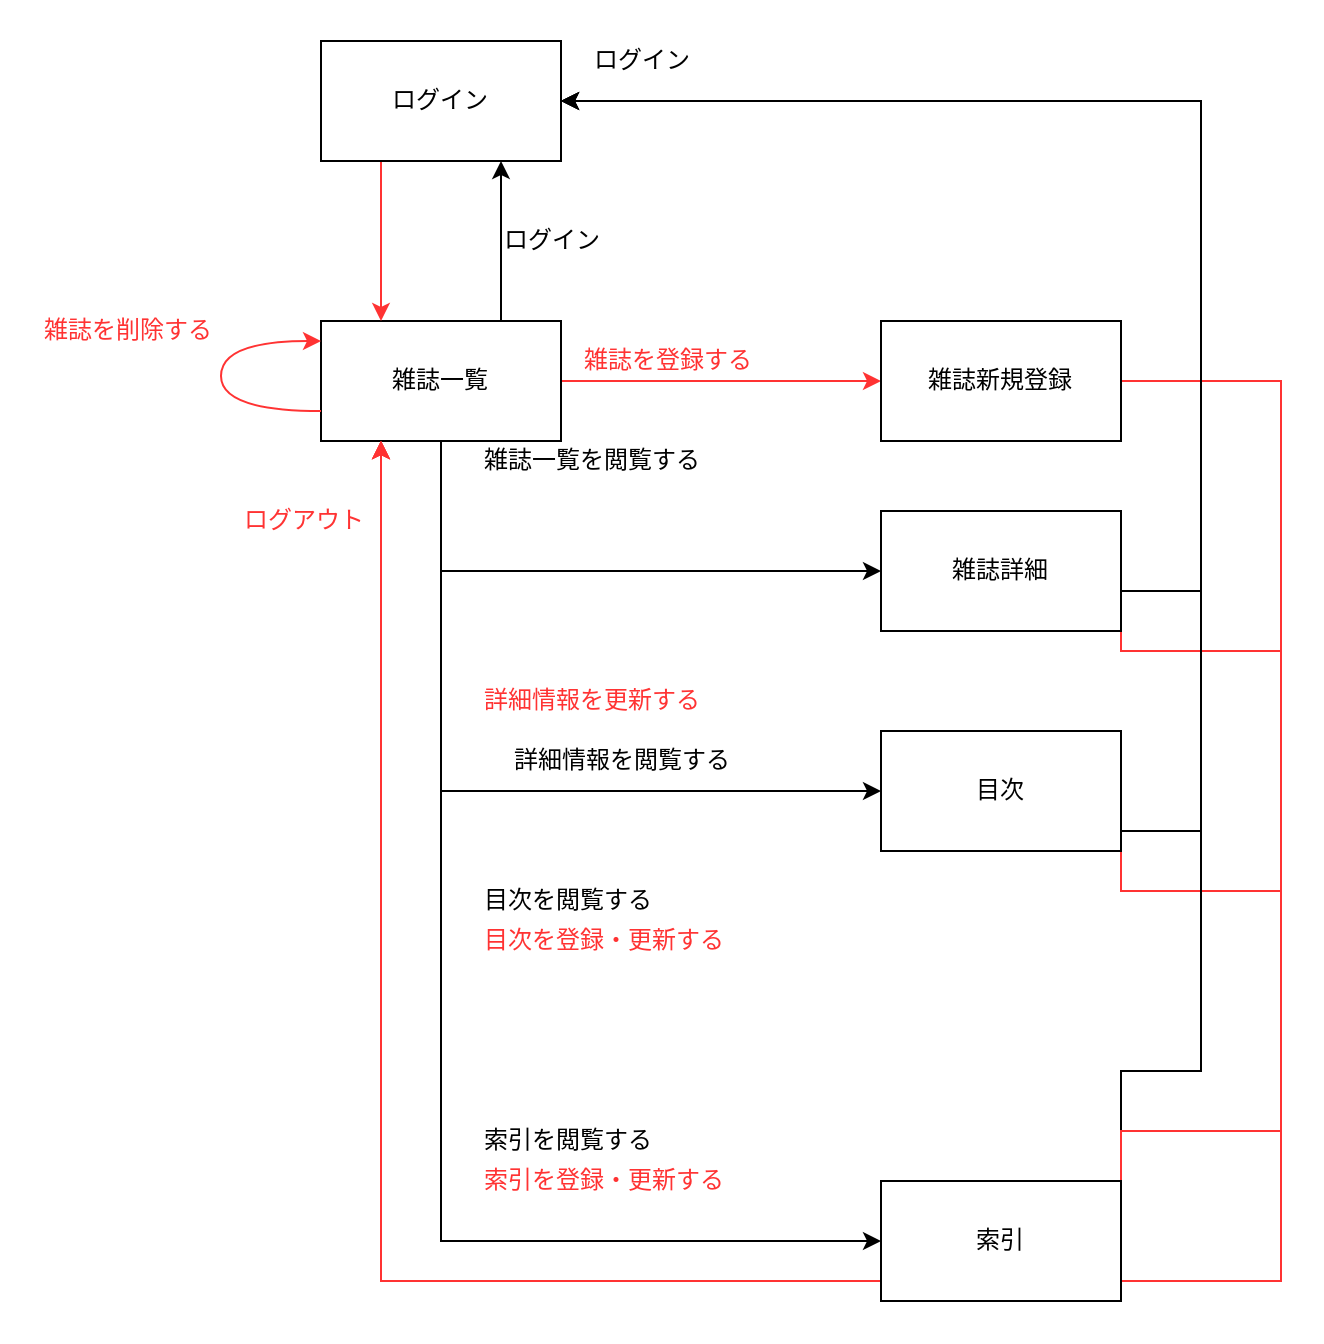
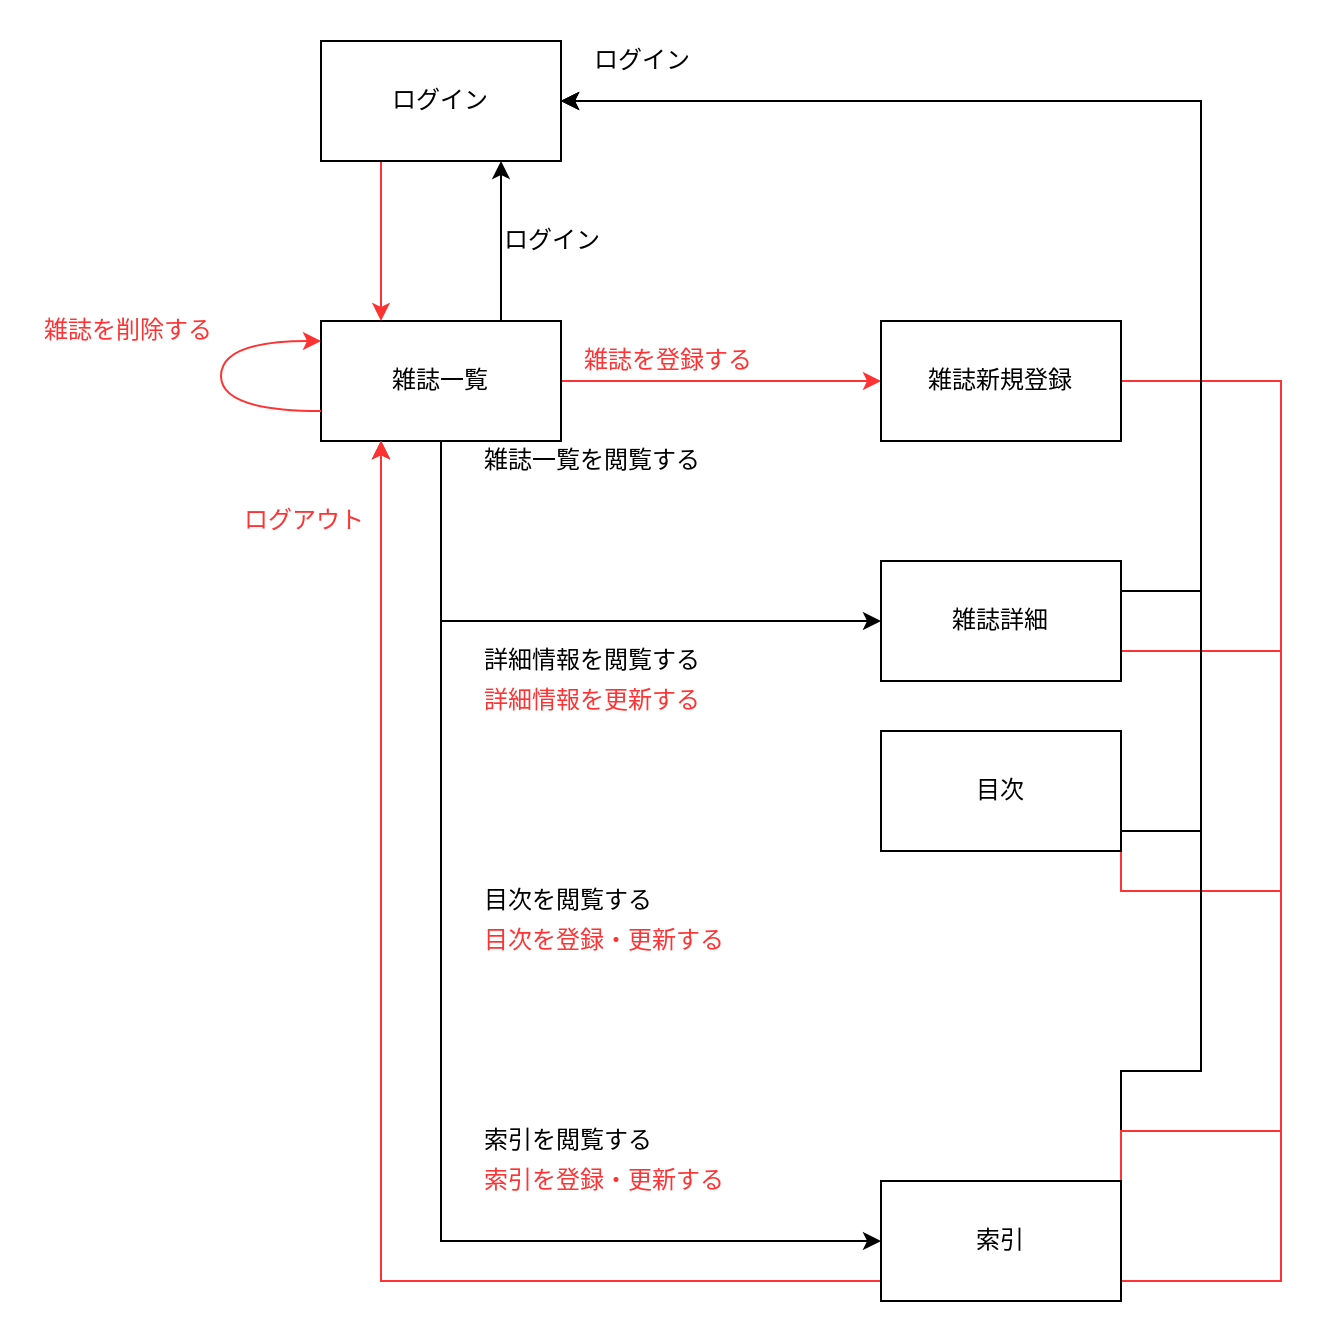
(1001, 571) -> (1001, 621)
(651, 761) -> (621, 661)
(656, 791) -> none
